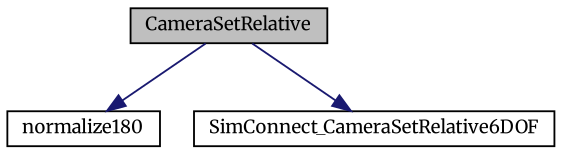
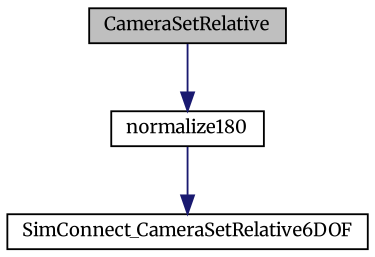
(294, 72) -> (188, 171)
